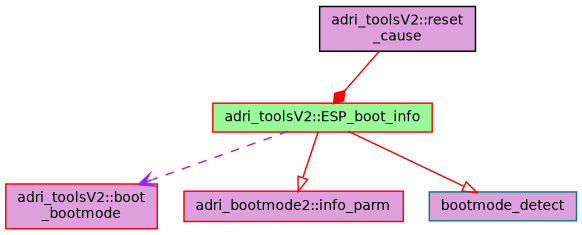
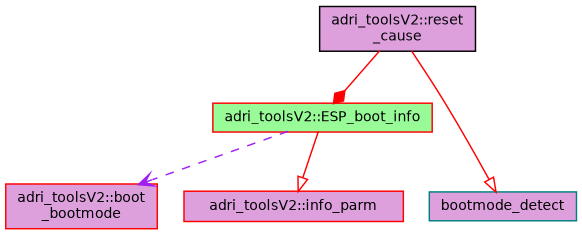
(406, 159) -> (452, 114)
(294, 206) -> (294, 206)
